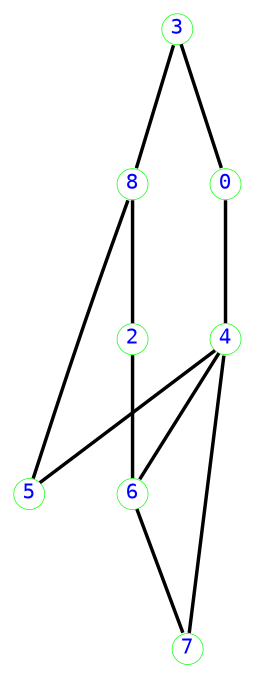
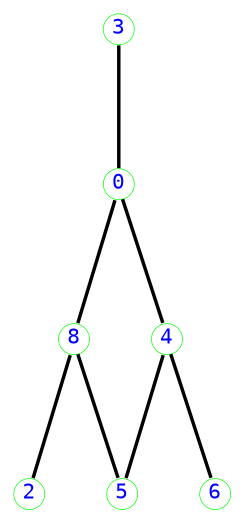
(155, 107) -> (96, 262)
(133, 441) -> none
(188, 649) -> none
